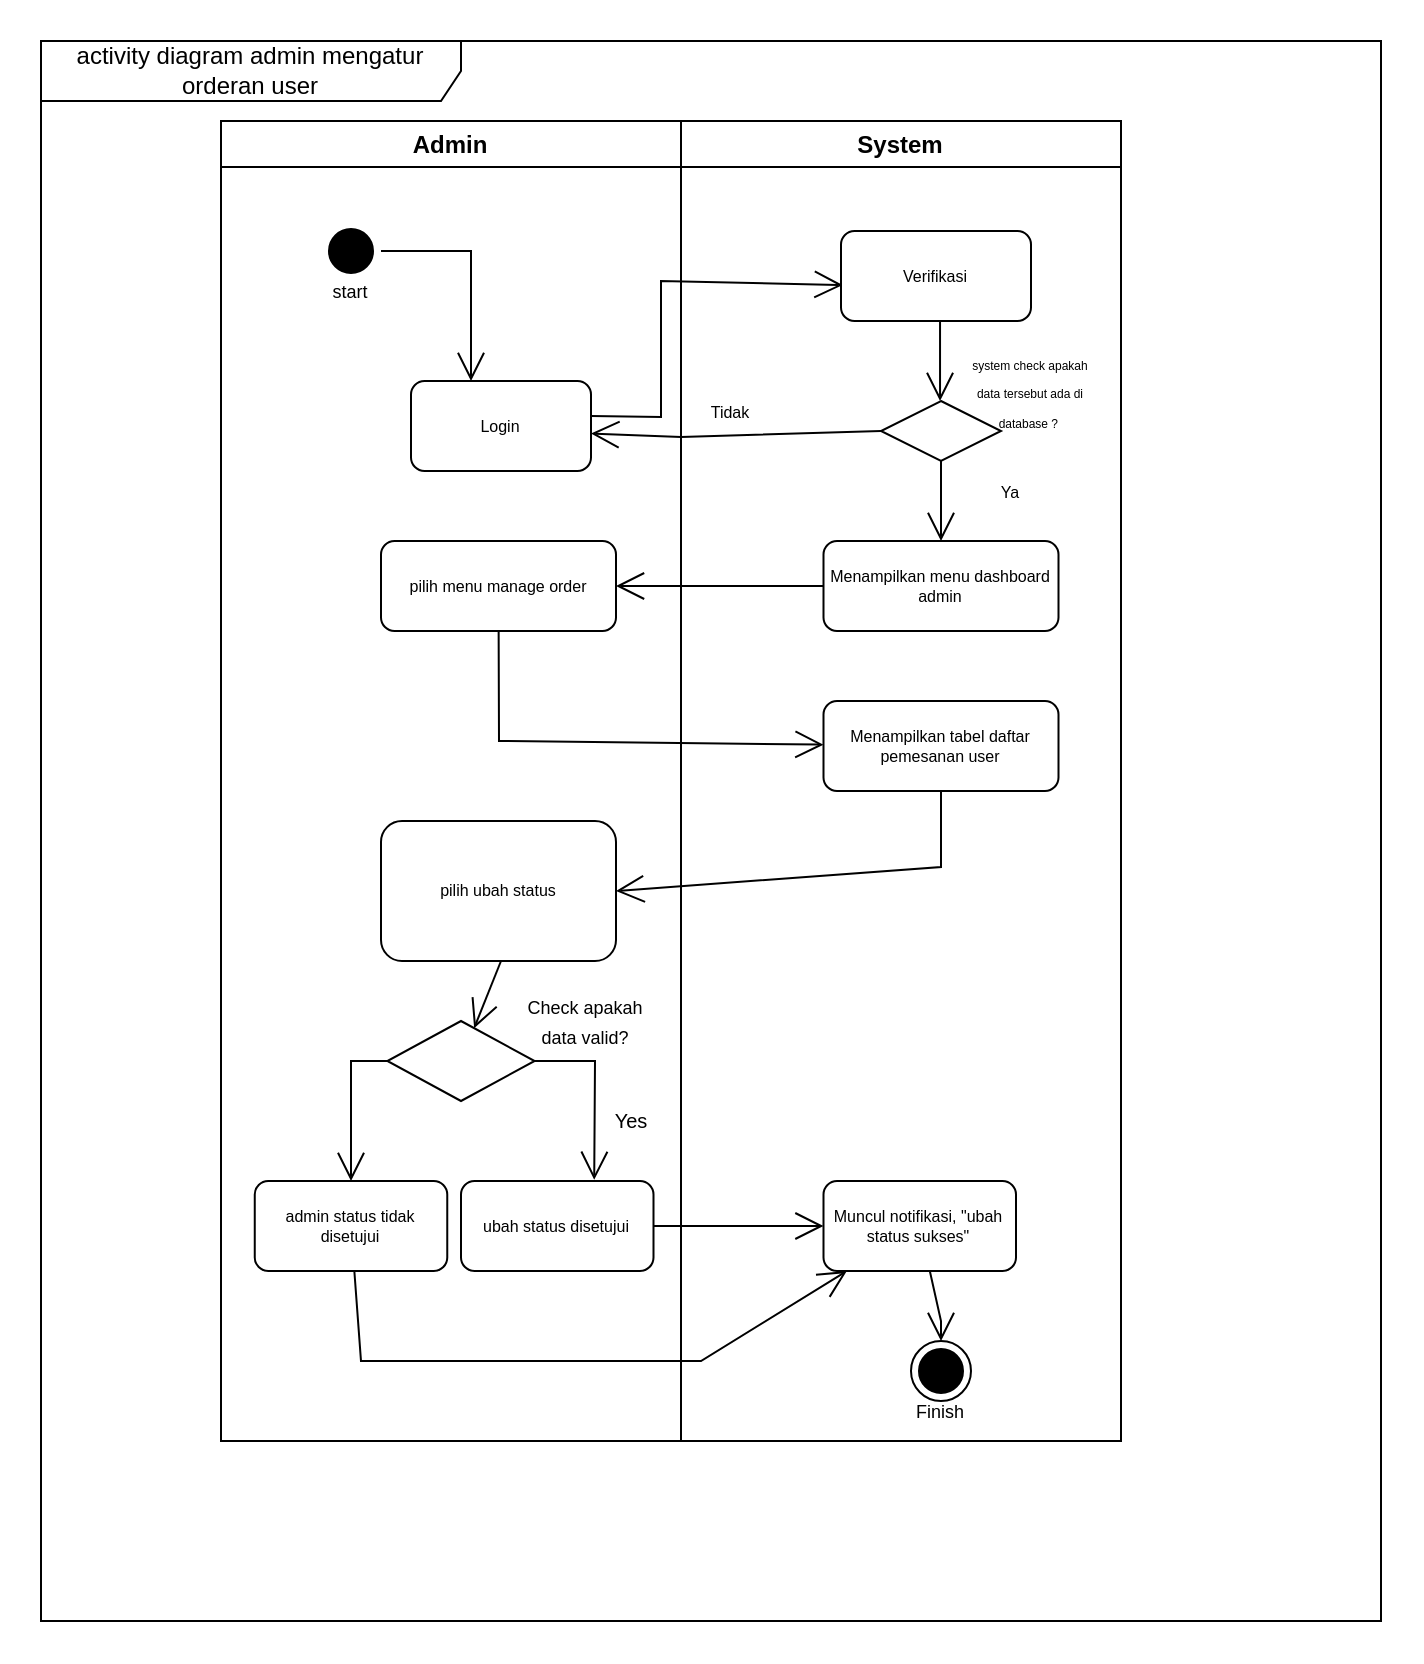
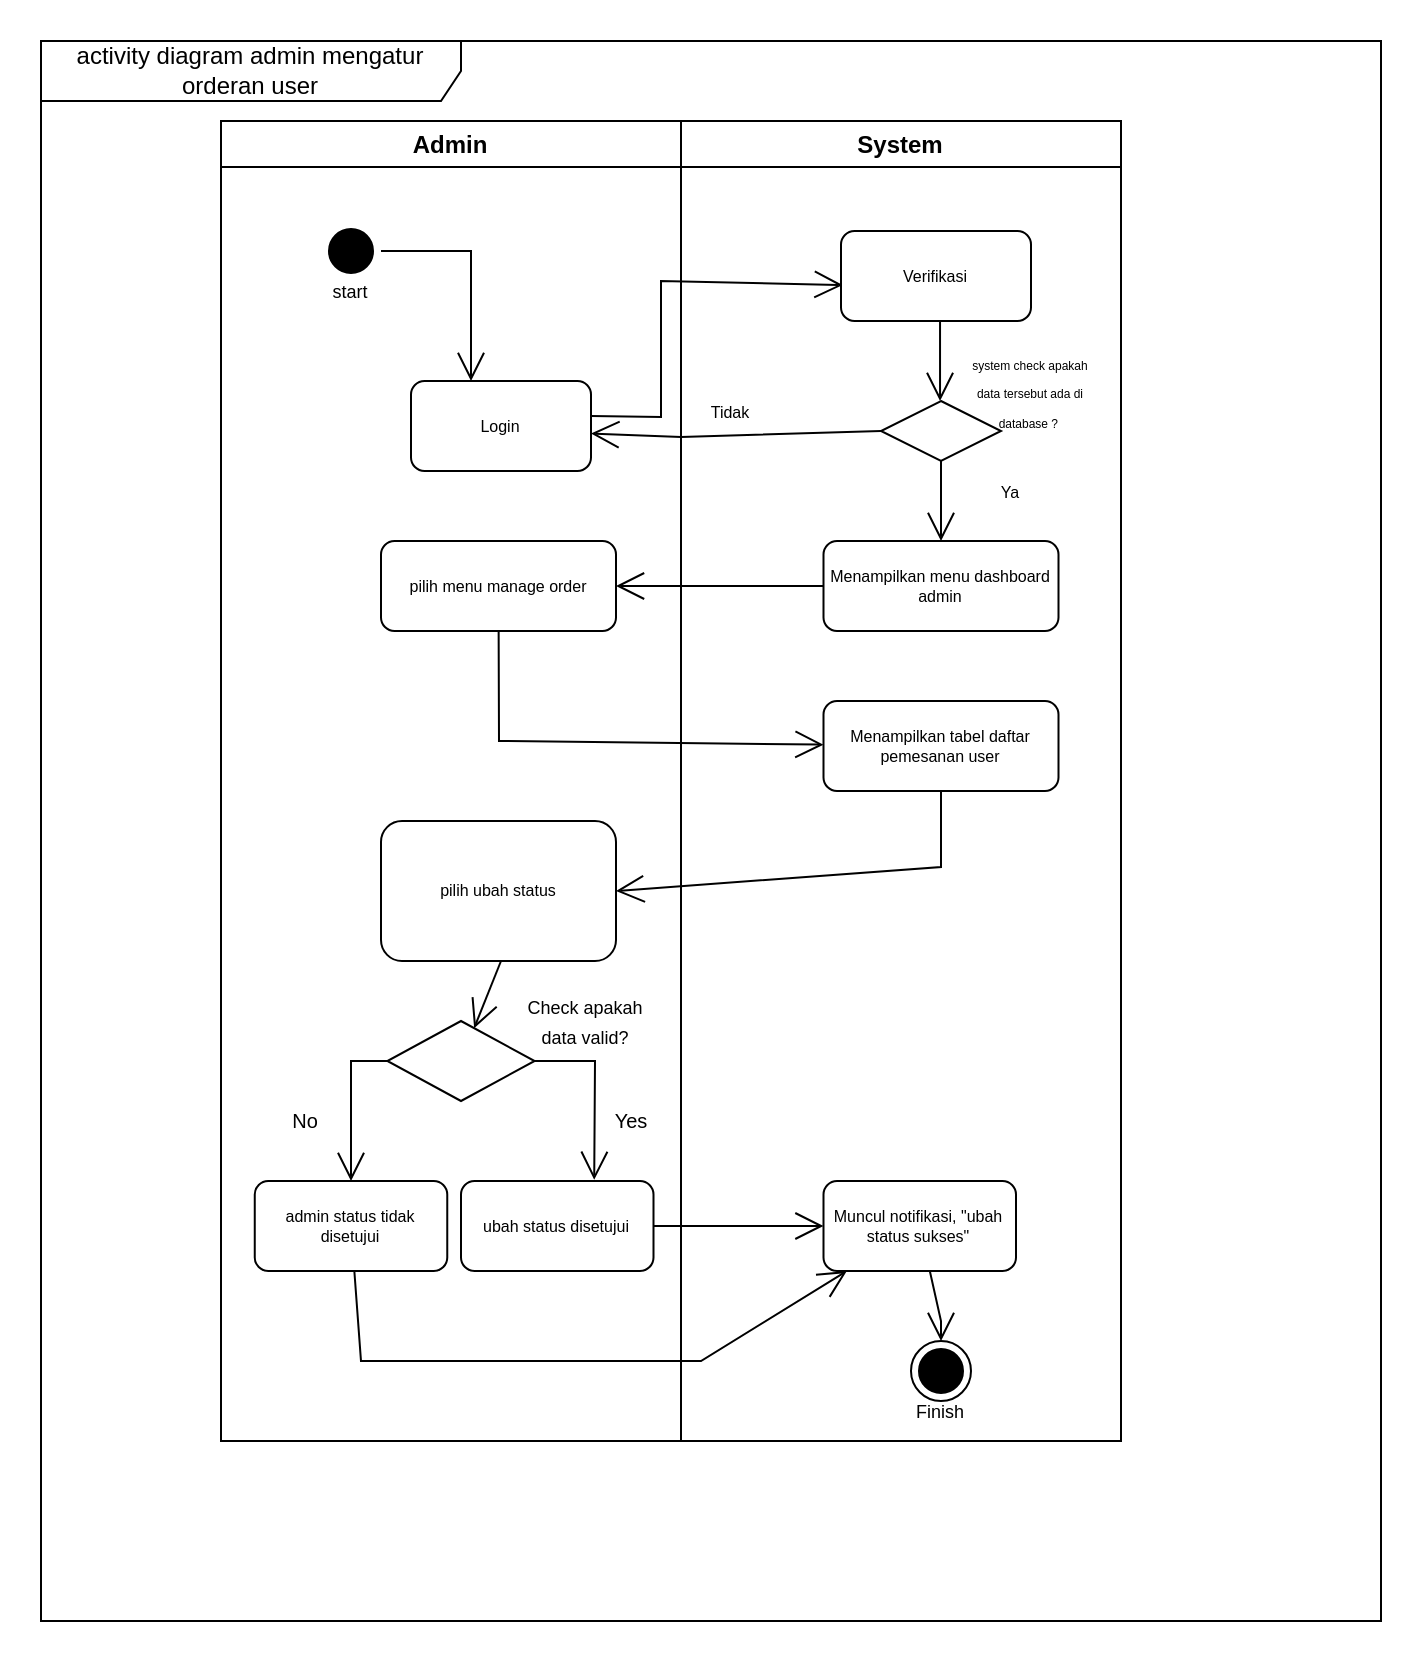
none -> (306, 1121)
